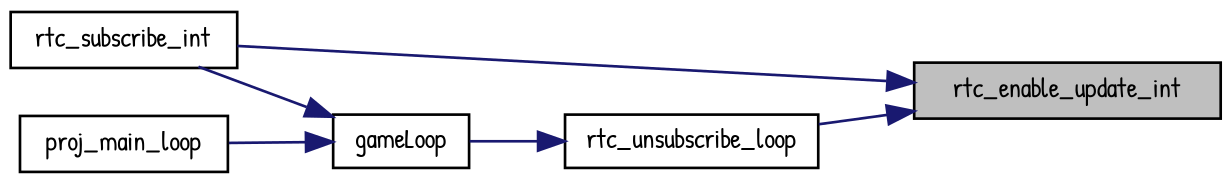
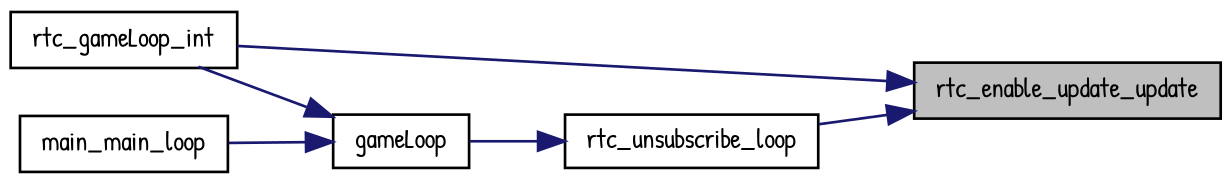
(124, 40) -> (124, 40)
(1067, 91) -> (1067, 91)
(124, 144) -> (124, 144)
